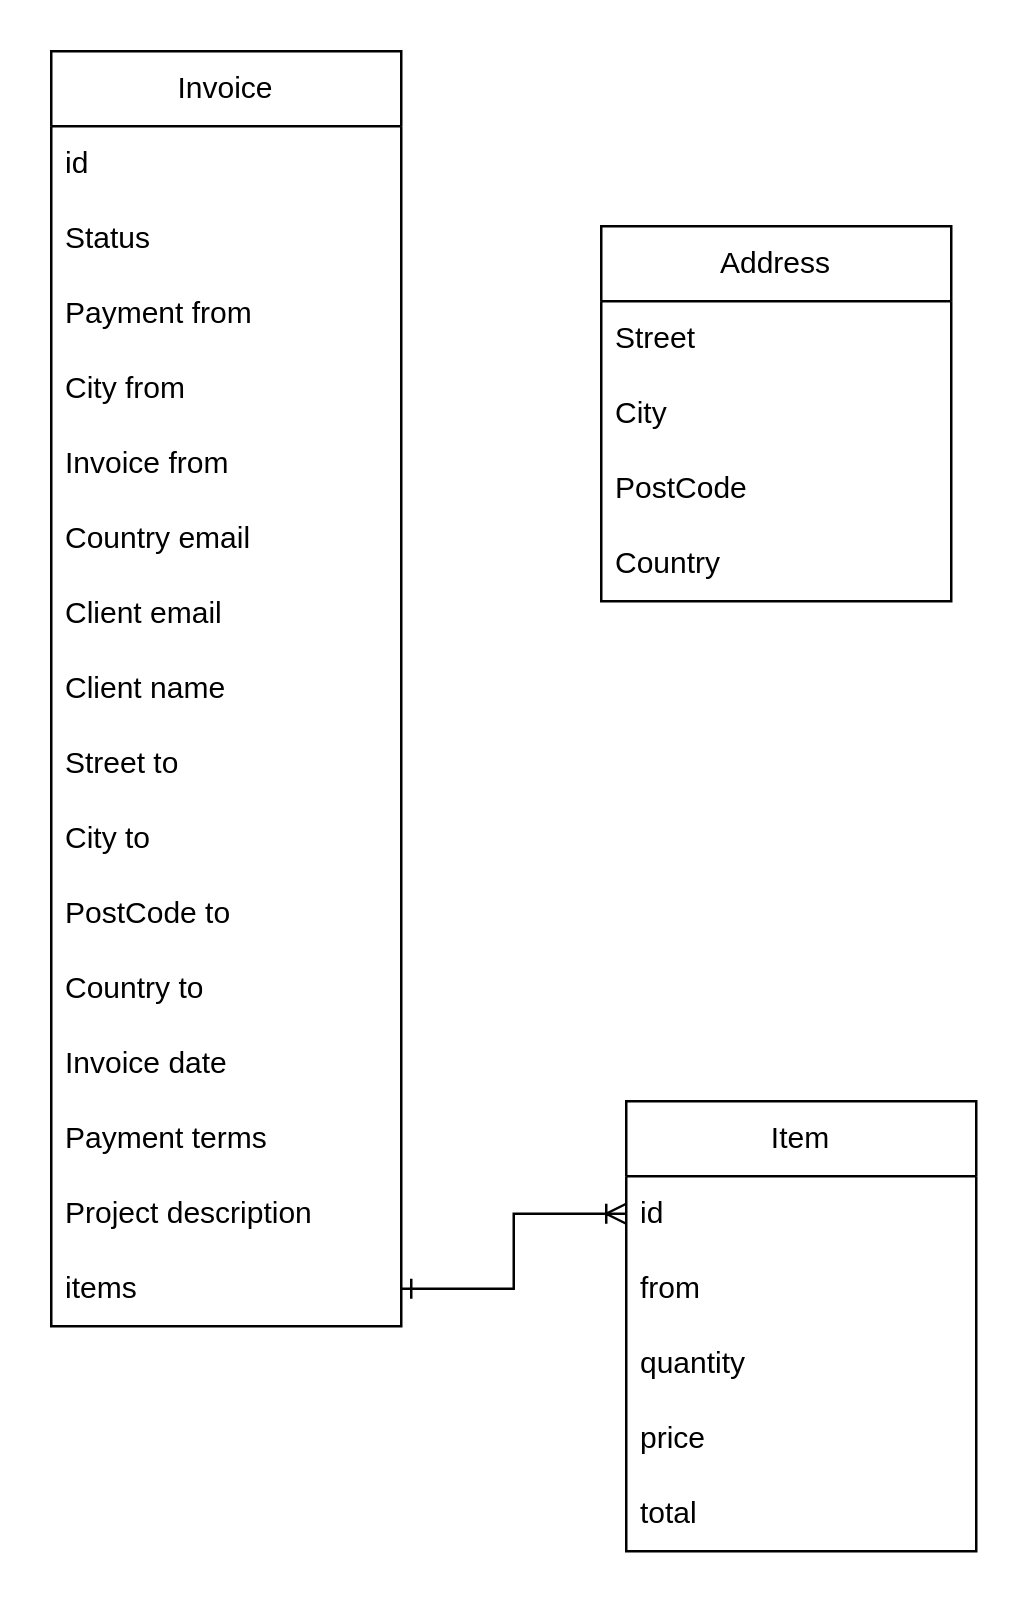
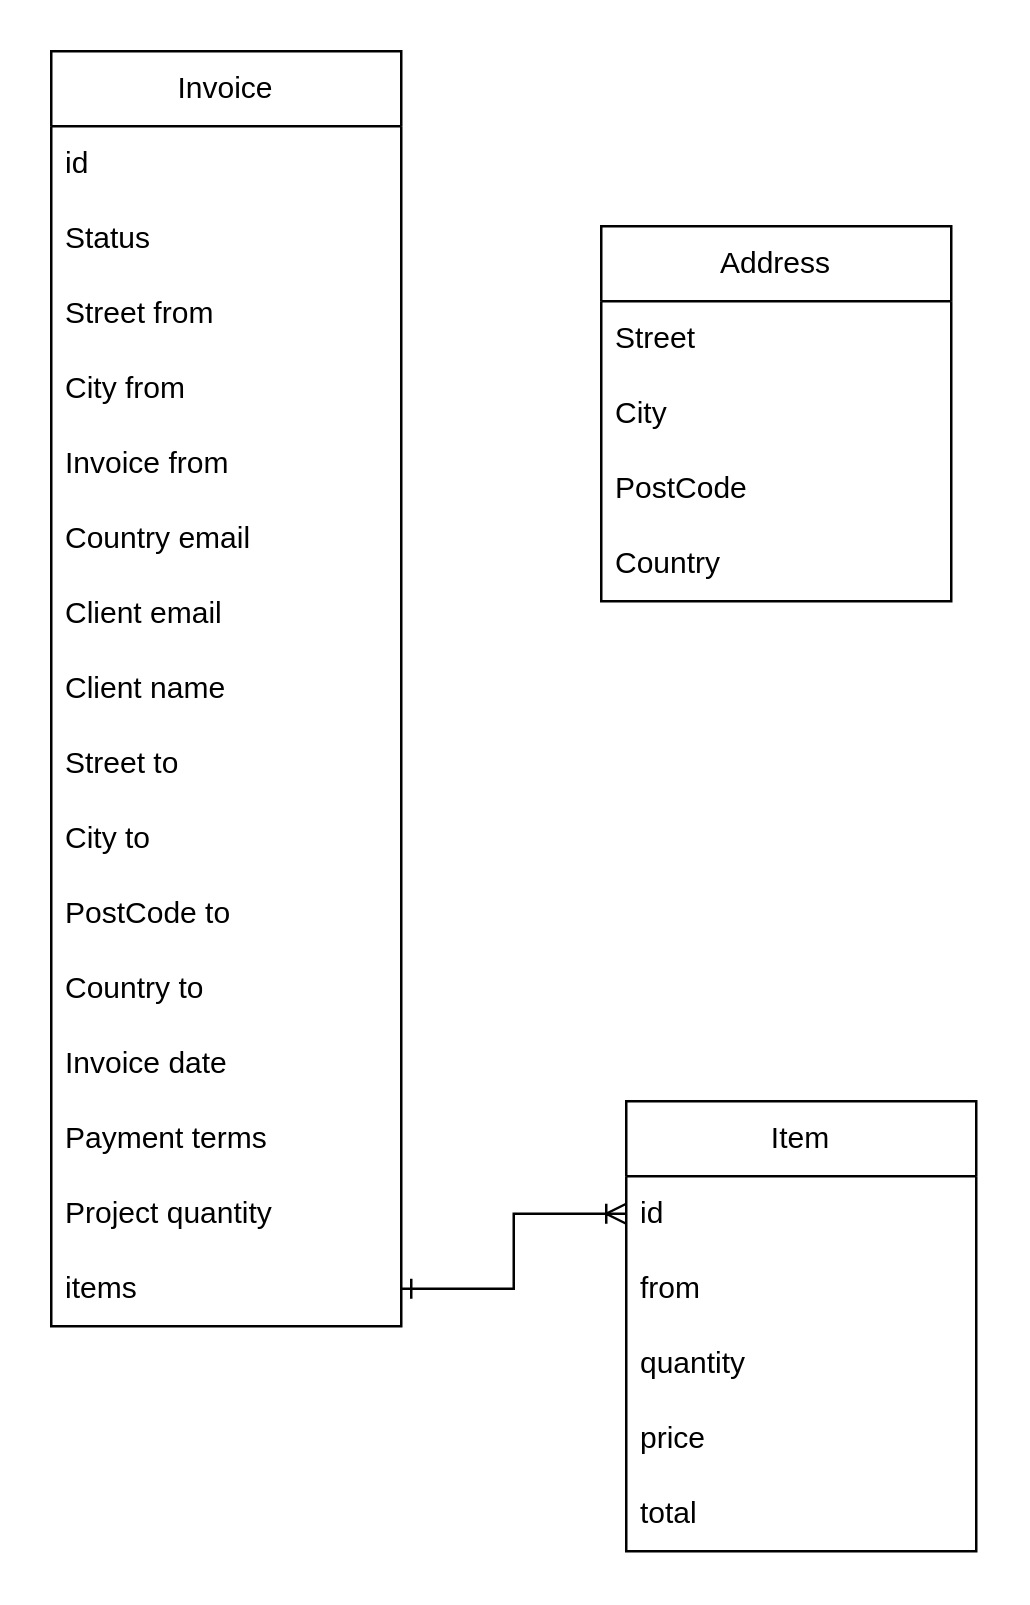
(163, 314) -> (155, 314)
(214, 1214) -> (193, 1214)
